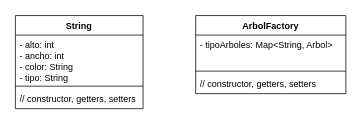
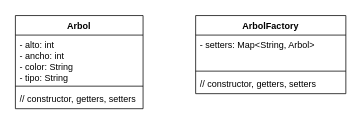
(79, 26) -> (79, 26)
(271, 51) -> (265, 46)
